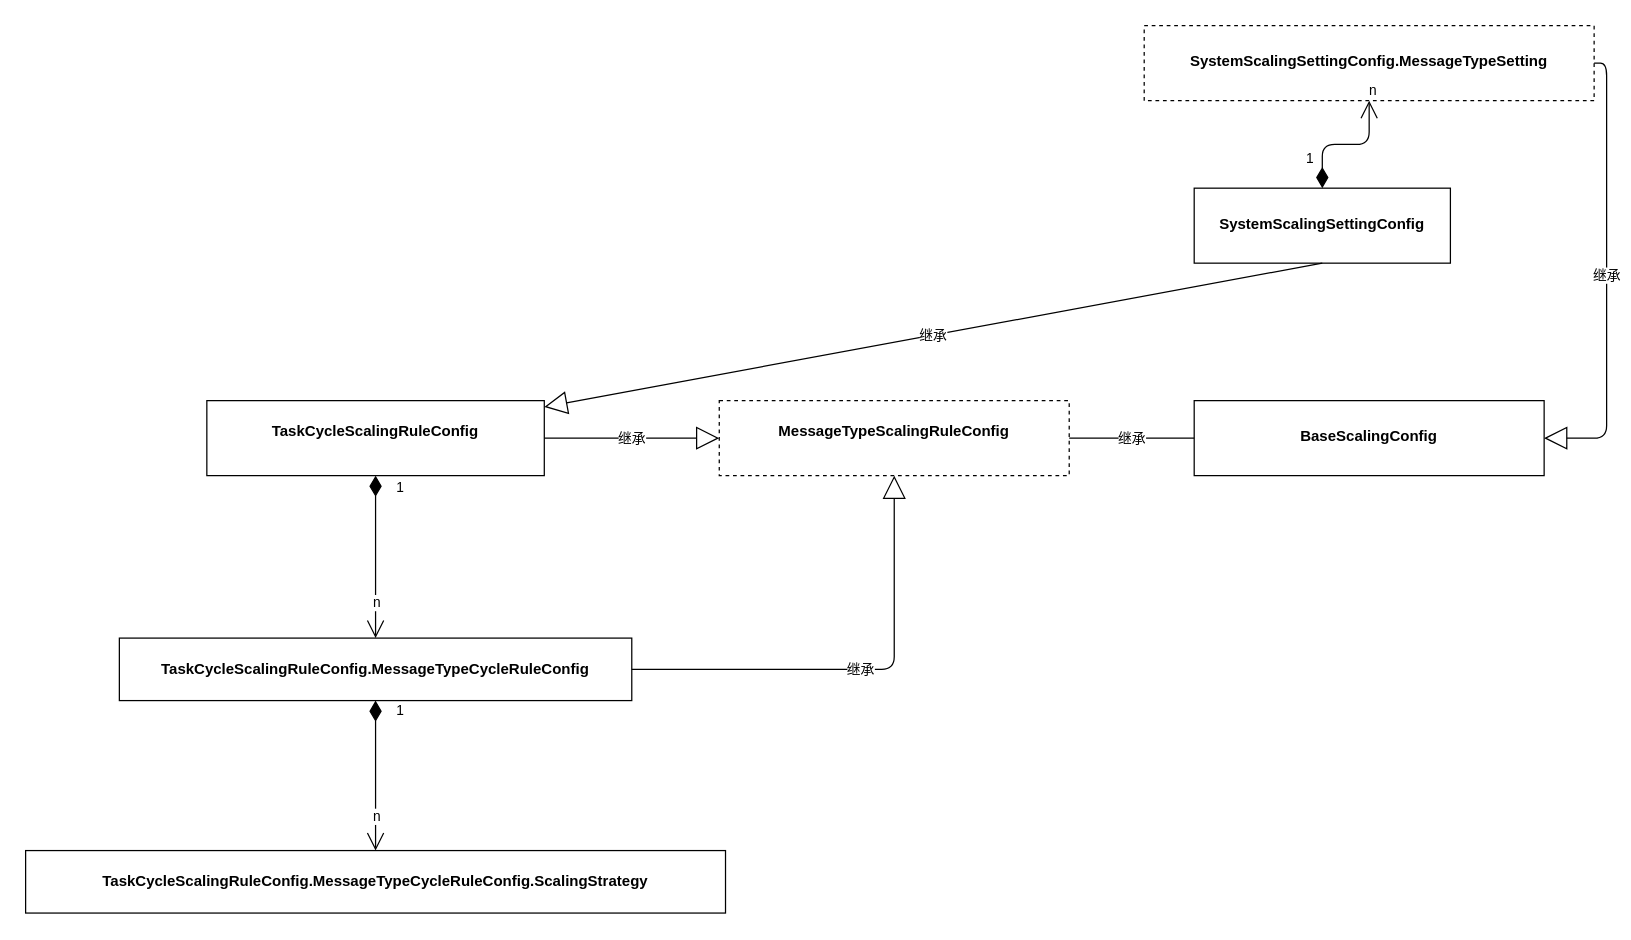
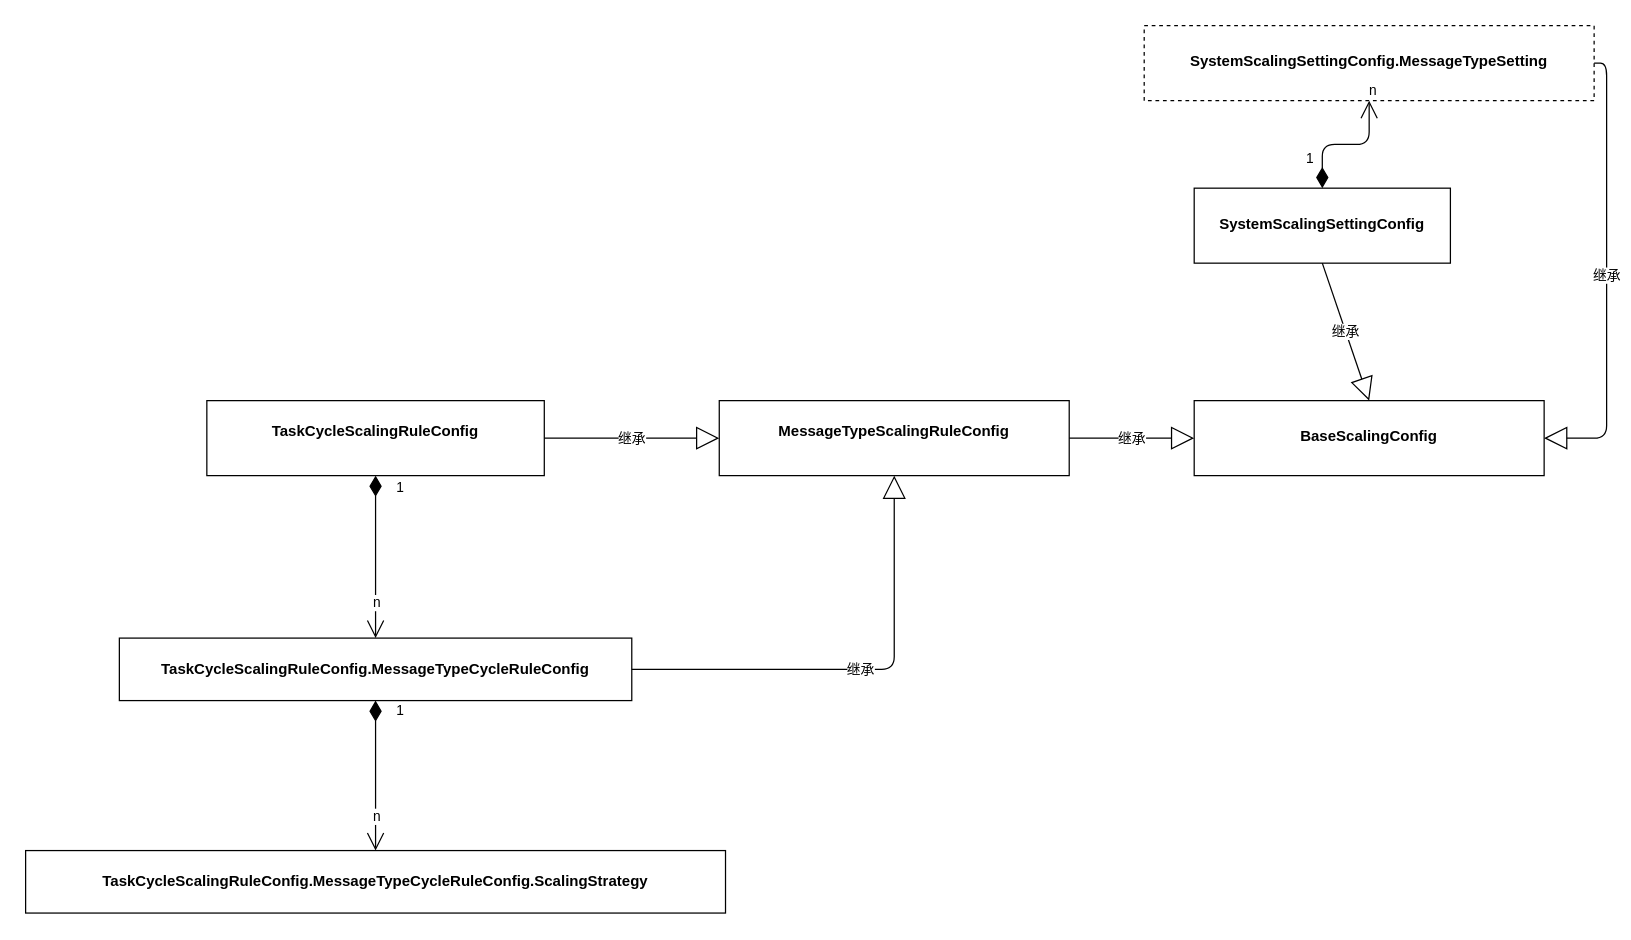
(945, 333) -> (1342, 321)
(894, 438) -> (894, 438)
(1181, 438) -> (1170, 438)
